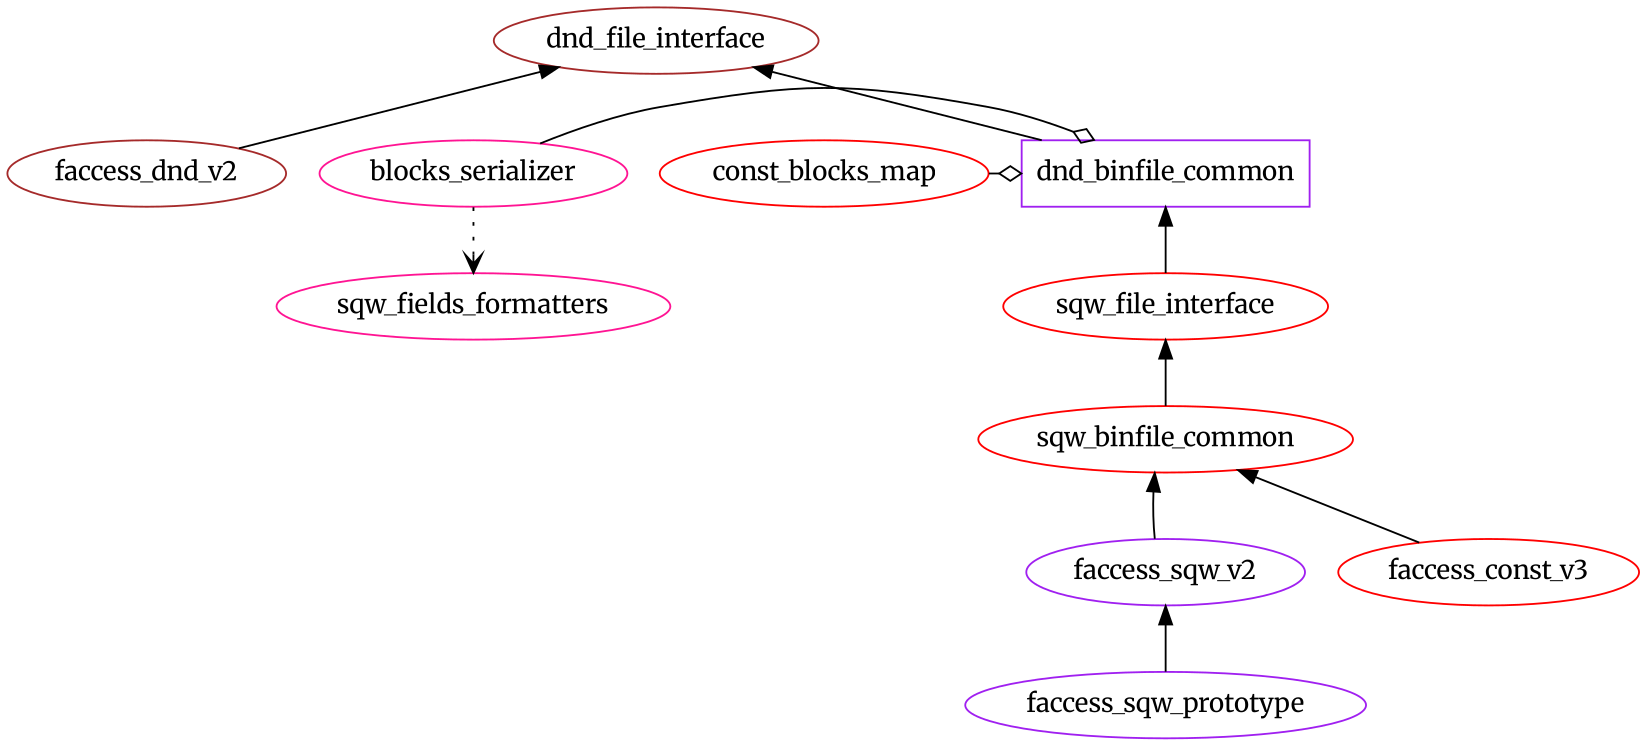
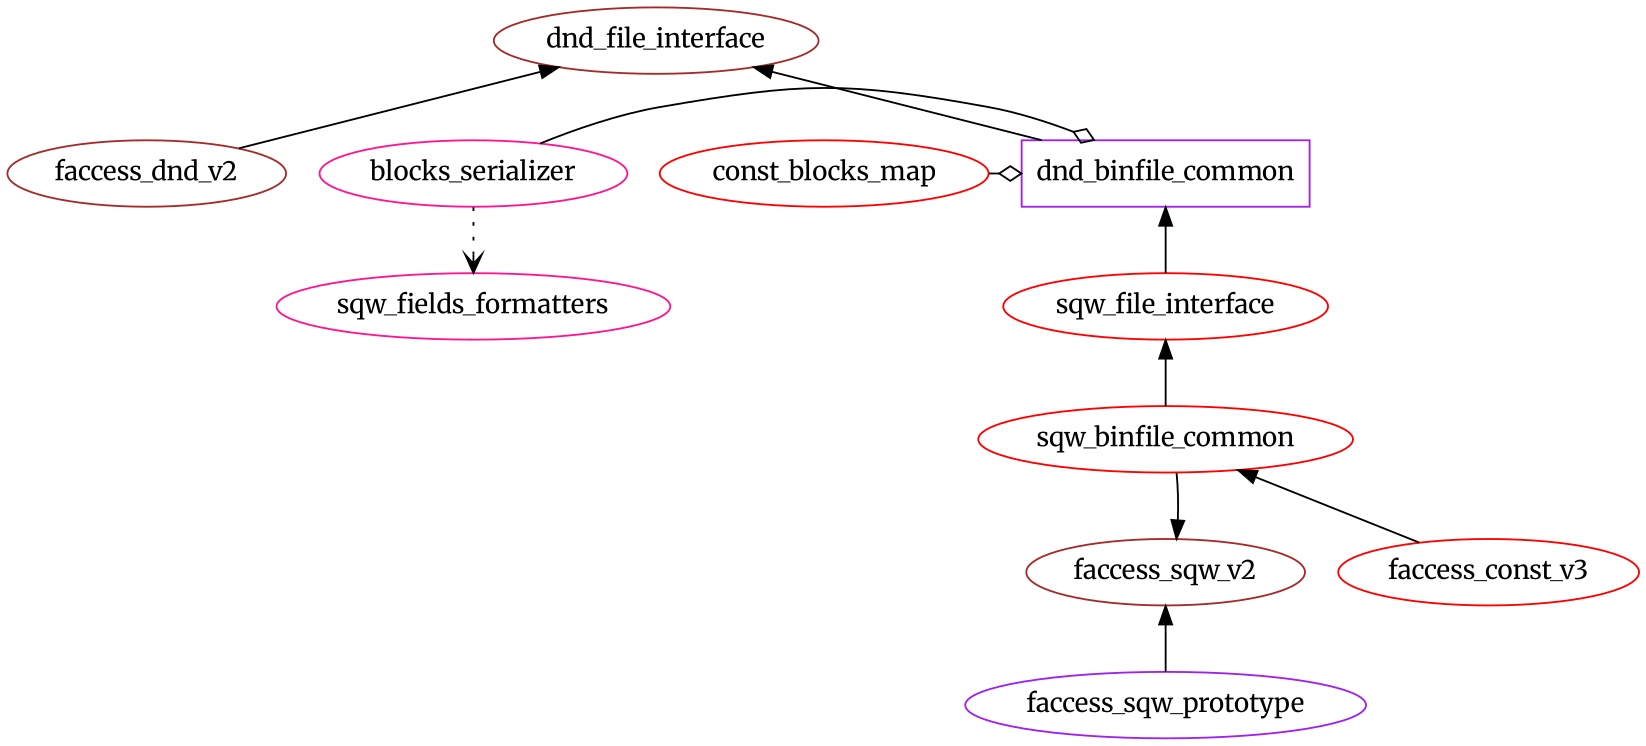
(1153, 515) -> (1178, 497)
(1166, 572) -> (1166, 572)
